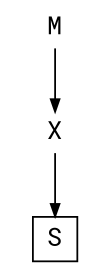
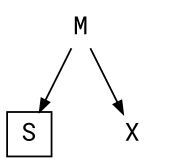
(55, 178) -> (58, 74)
